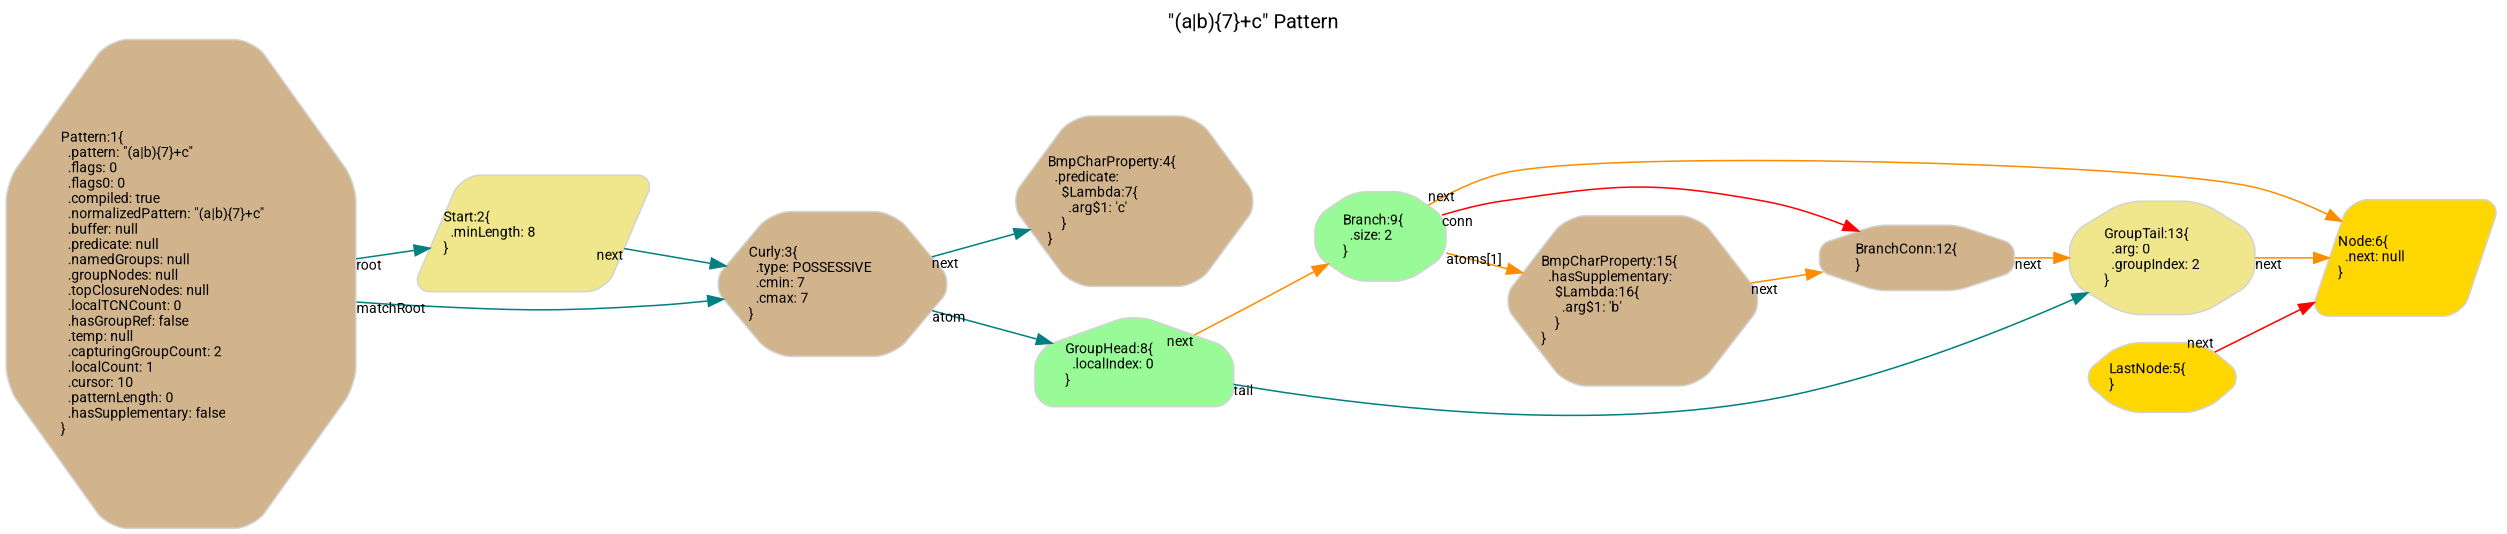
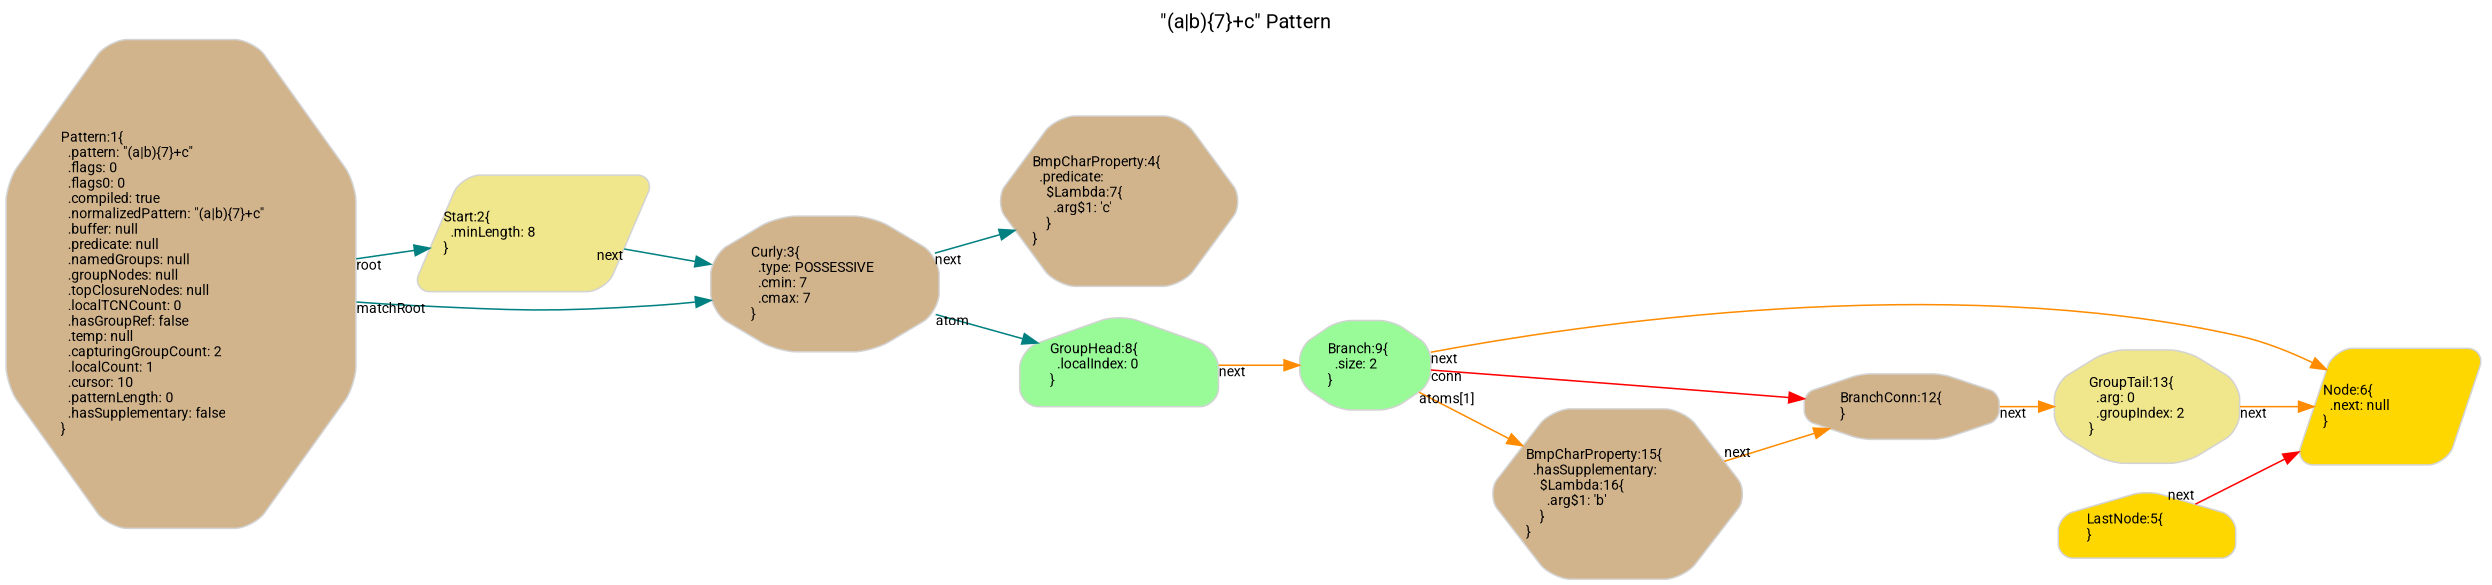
(833, 284) -> (825, 284)
(2162, 377) -> (2147, 528)
(1661, 412) -> none
